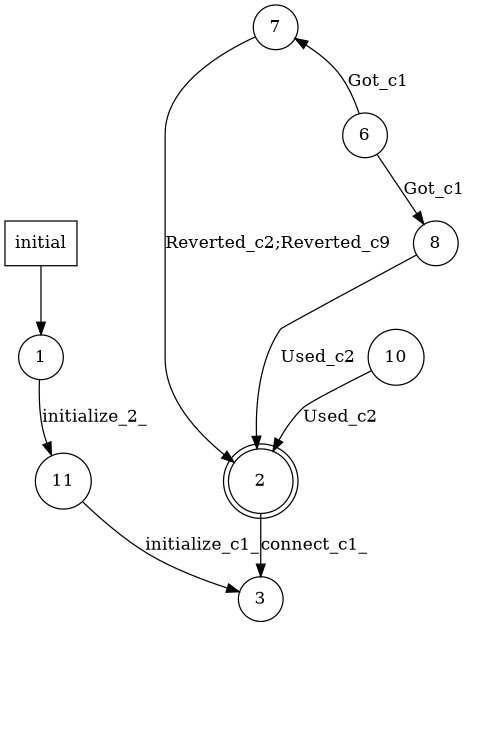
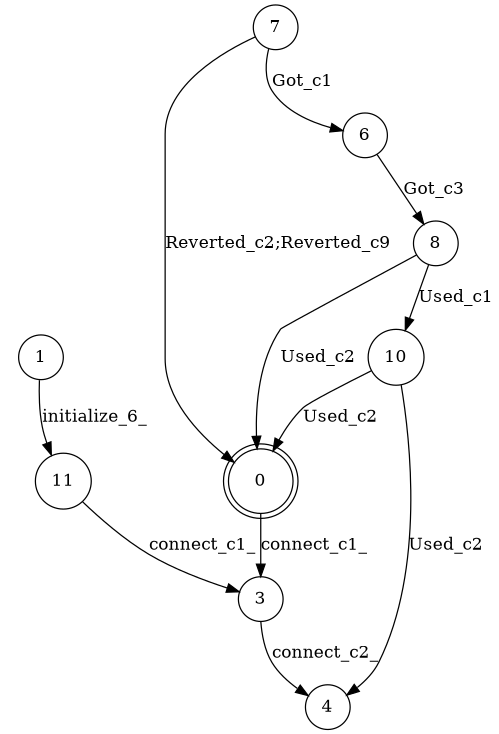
(339, 74) -> (281, 101)
(434, 189) -> (434, 189)
(41, 243) -> none
none -> (419, 292)
(95, 417) -> (95, 417)
(261, 481) -> (261, 481)
(202, 545) -> (202, 545)
none -> (328, 707)
